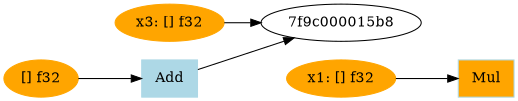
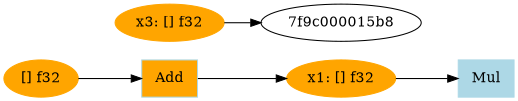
(241, 55) -> (237, 79)
(170, 79) -> (170, 79)
(486, 79) -> (486, 79)
